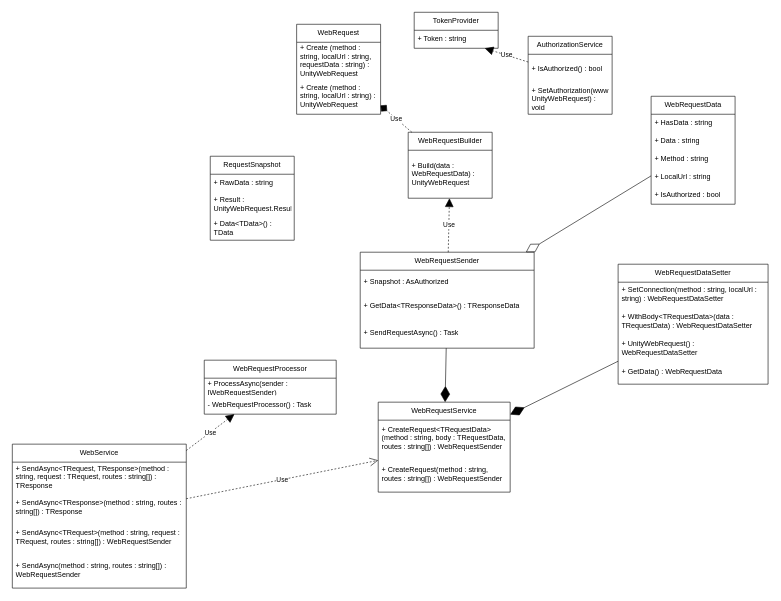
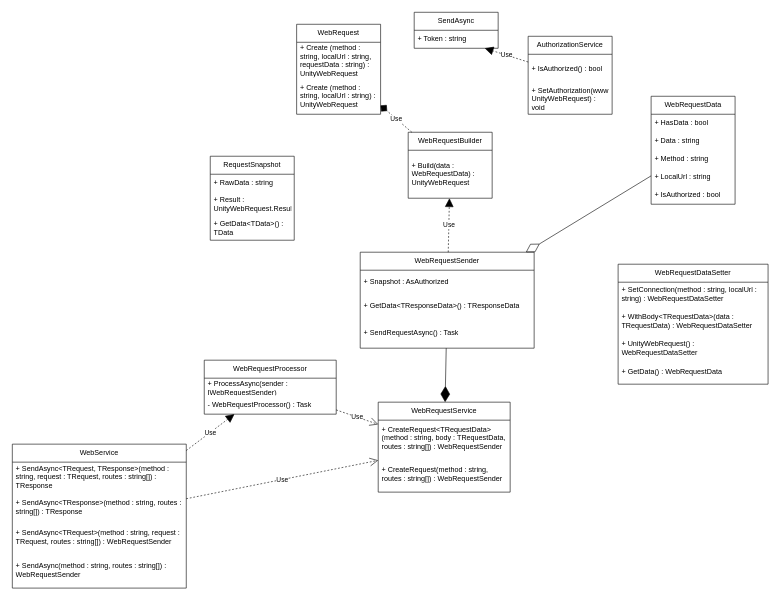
(456, 21) -> (456, 21)
(687, 123) -> (682, 123)
(253, 228) -> (253, 228)
(542, 399) -> none
none -> (357, 417)
